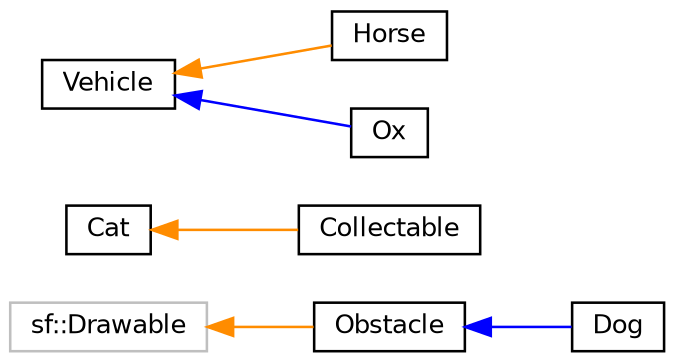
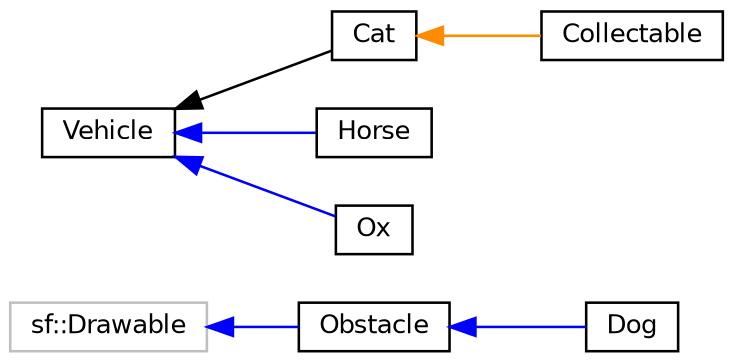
(266, 57) -> (259, 133)
none -> (265, 75)
(273, 327) -> (266, 327)
